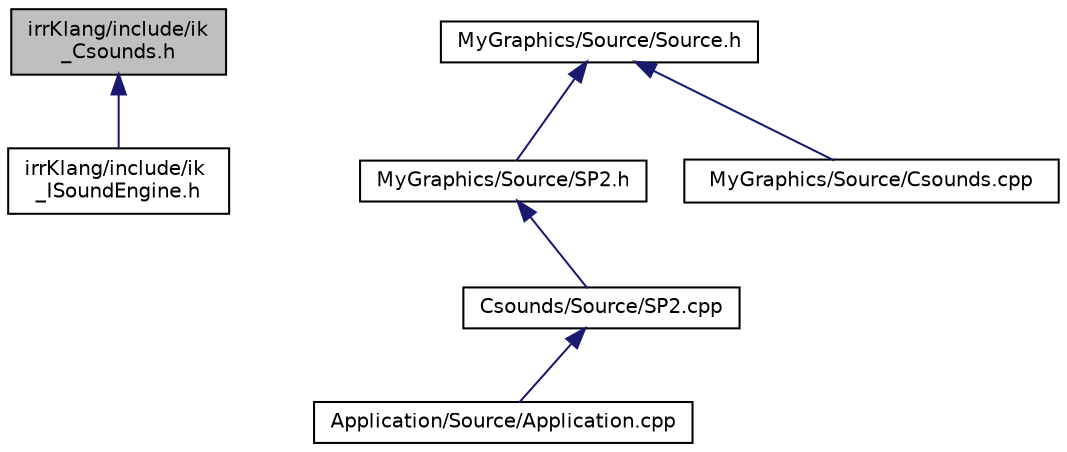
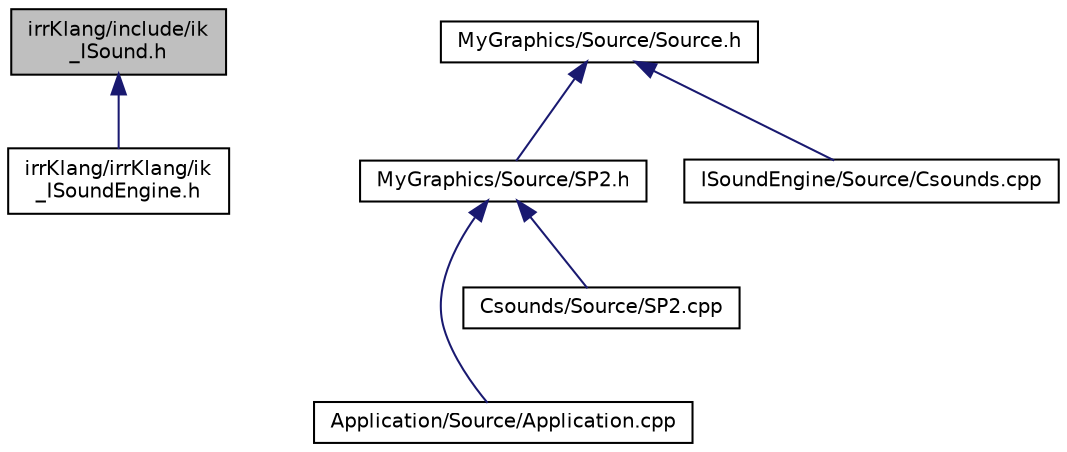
(119, 42) -> (119, 42)
(119, 181) -> (119, 181)
(872, 181) -> (872, 181)
(545, 373) -> (441, 313)
